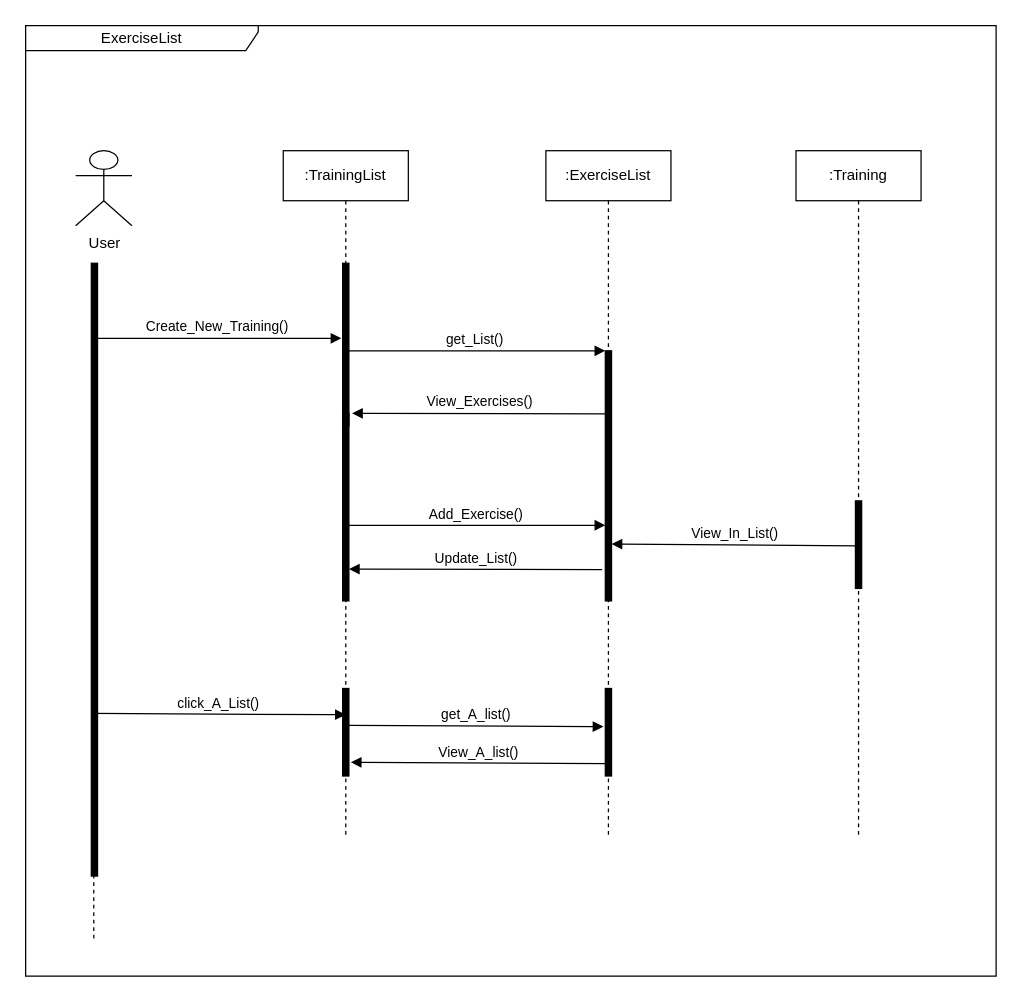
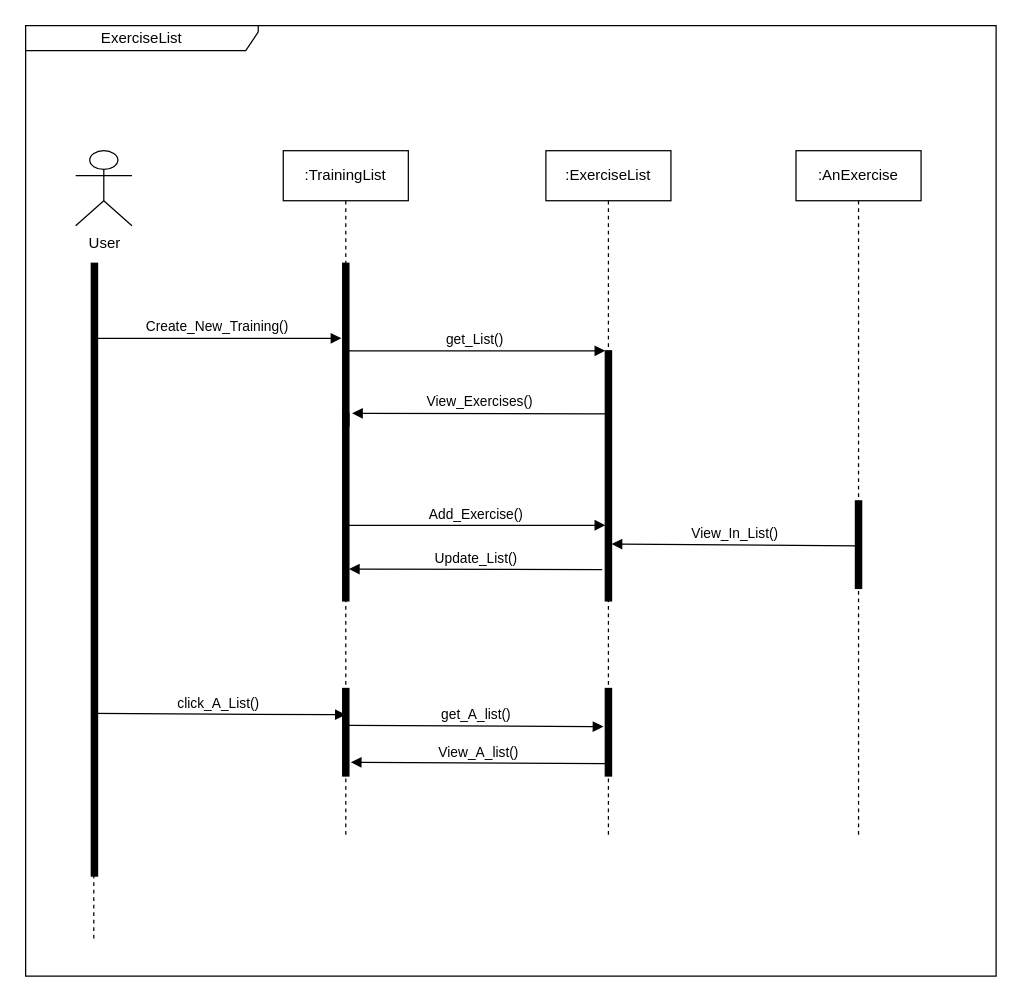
(858, 176) -> (858, 176)
